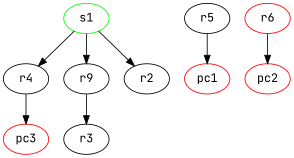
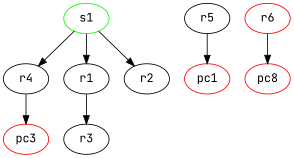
(86, 79) -> (86, 79)
(268, 79) -> (268, 79)
